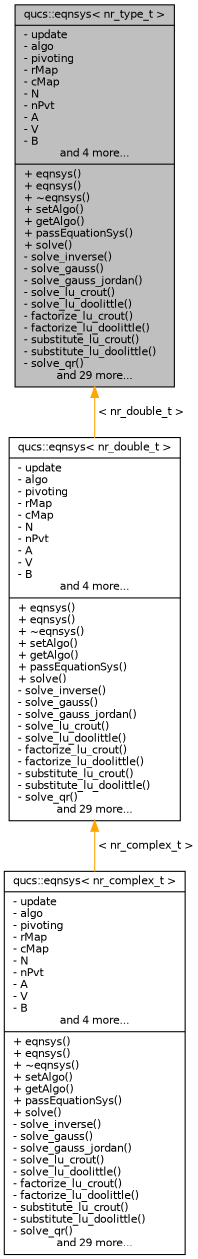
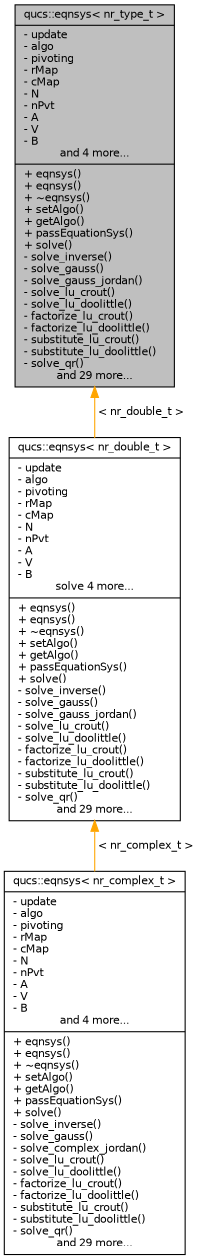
(95, 587) -> (95, 587)
(73, 1149) -> (80, 1149)
